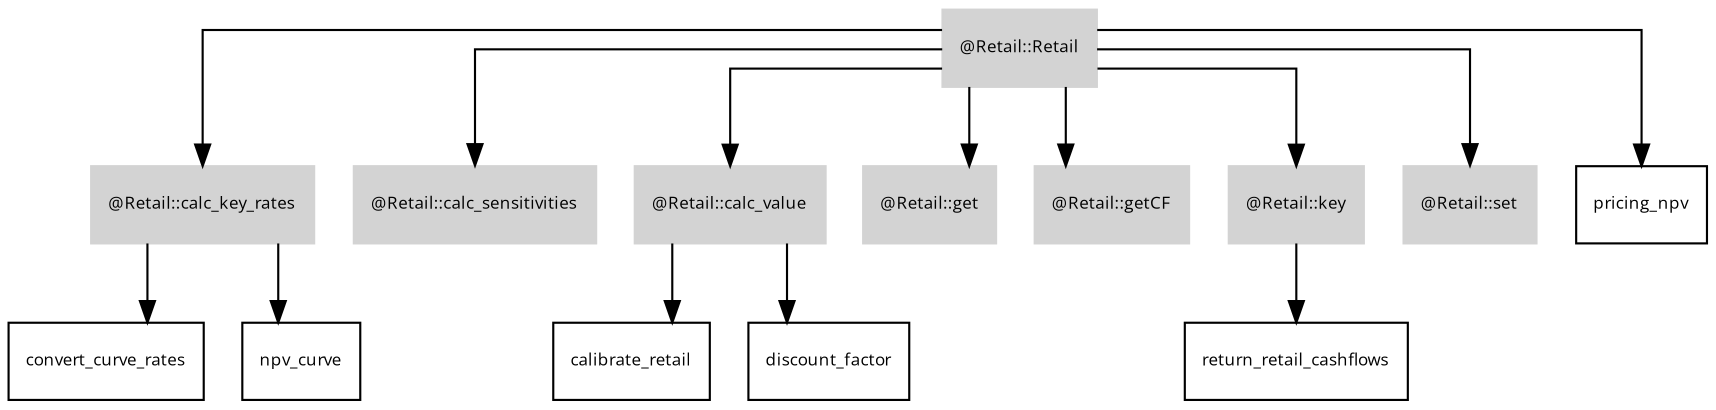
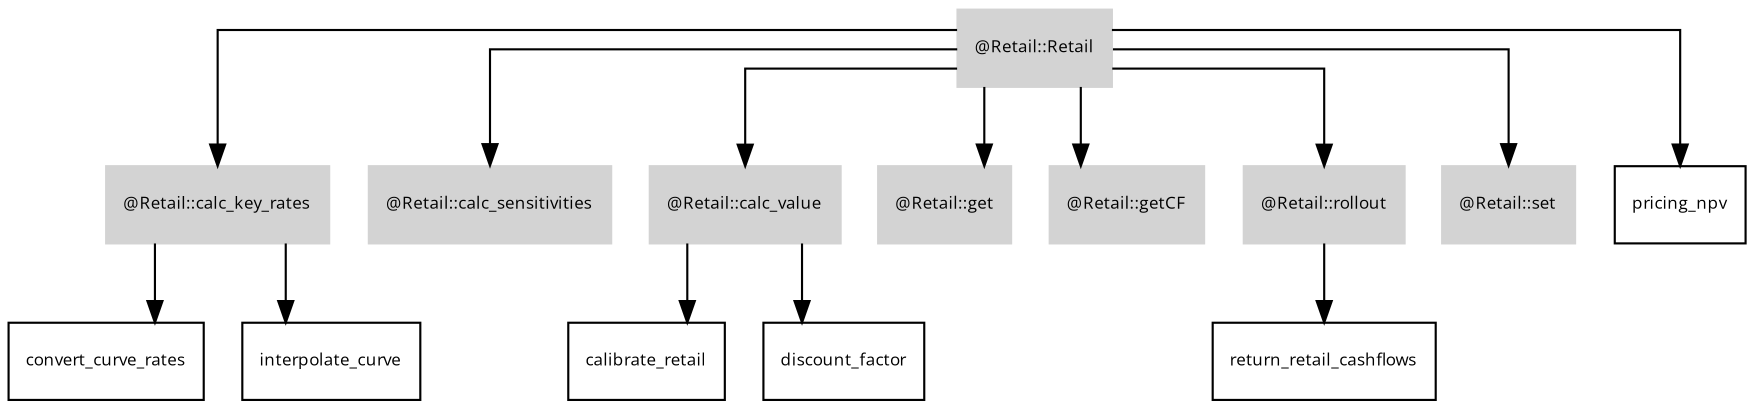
(1296, 205) -> (1324, 205)
(301, 361) -> (331, 361)
